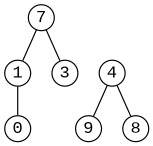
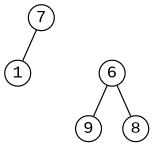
(65, 73) -> none
(112, 73) -> (112, 73)
(18, 129) -> none
